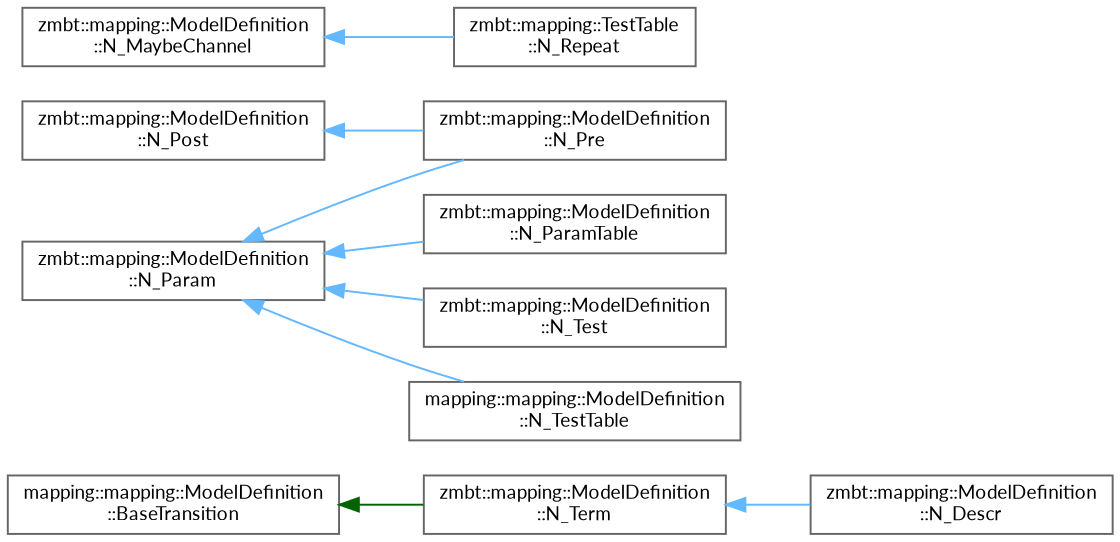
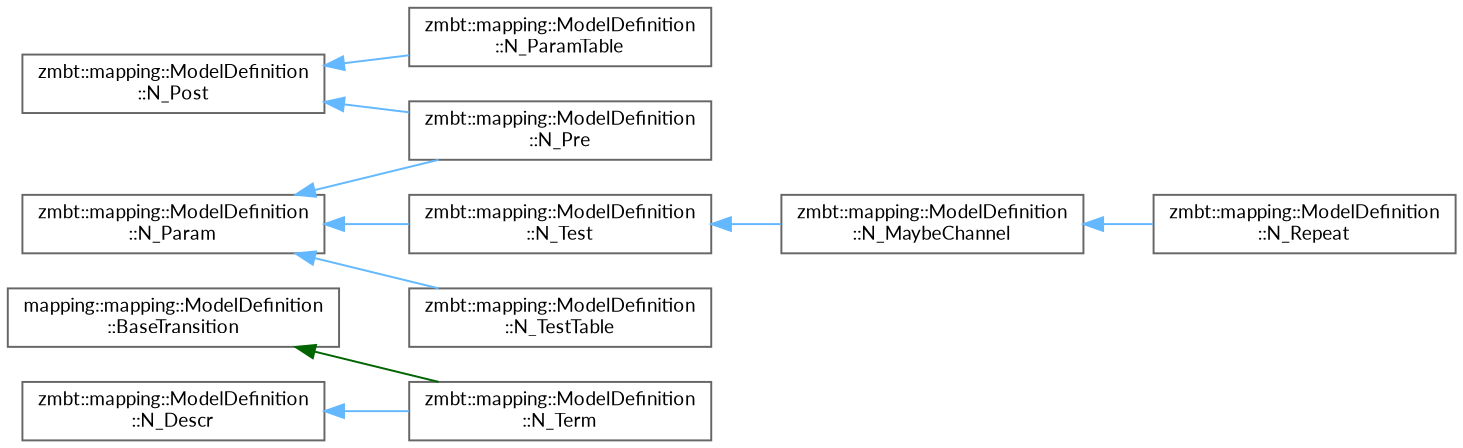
(575, 37) -> (1305, 224)
none -> (756, 224)
(384, 246) -> (377, 59)
(575, 411) -> (560, 318)
(778, 505) -> (377, 411)
